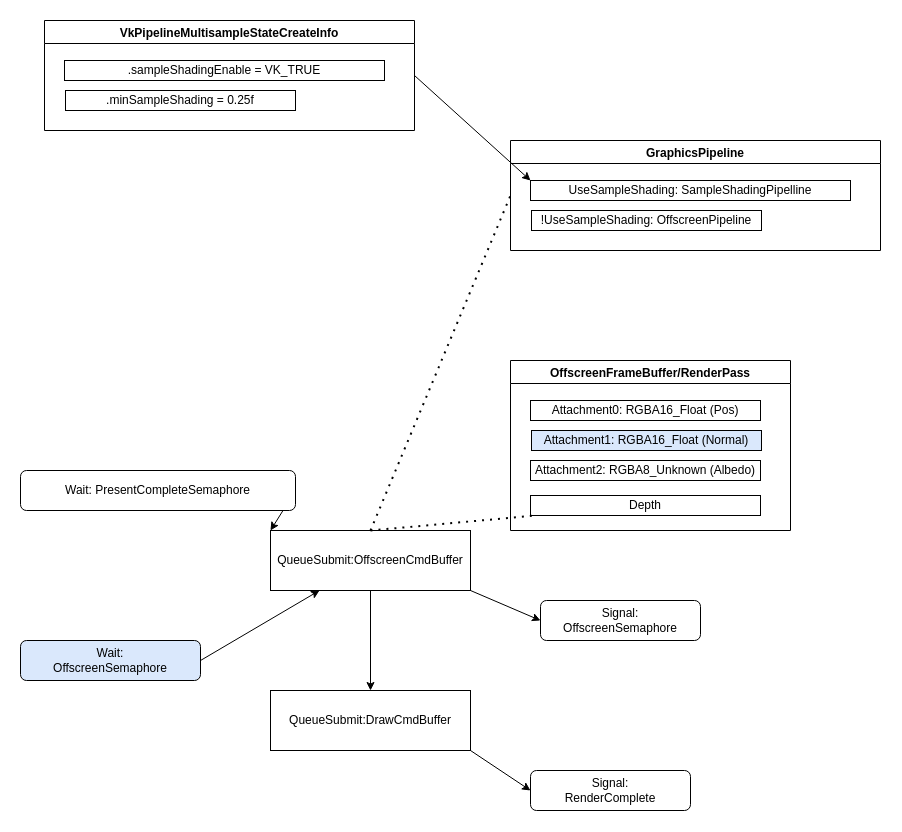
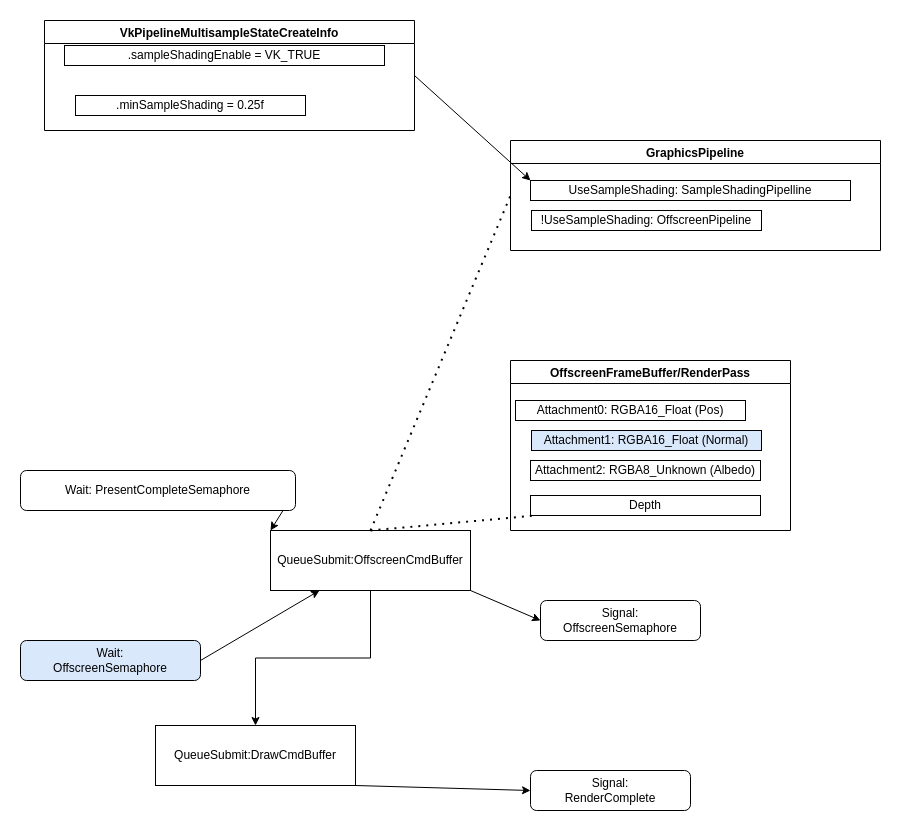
(225, 71) -> (225, 56)
(181, 101) -> (191, 106)
(646, 411) -> (631, 411)
(371, 721) -> (256, 756)
